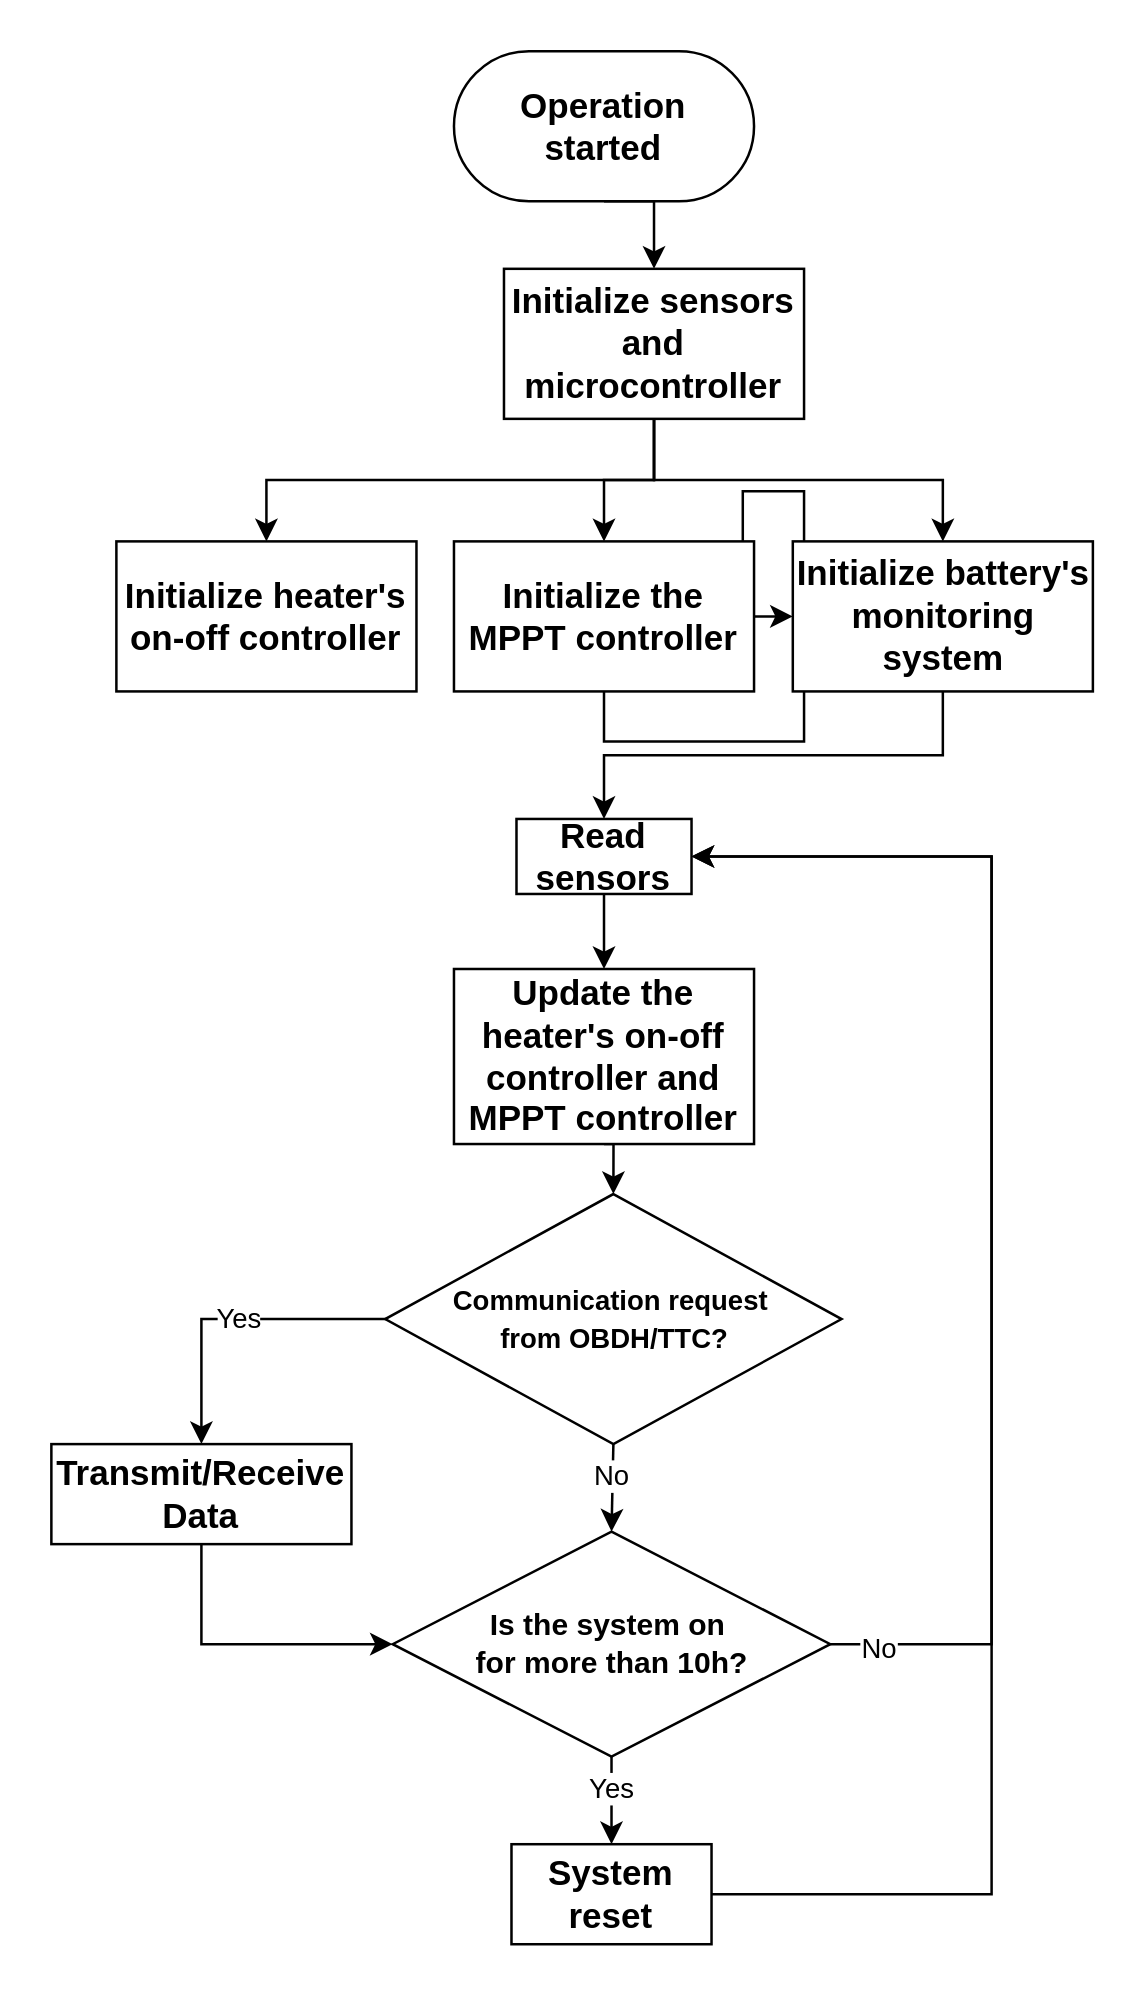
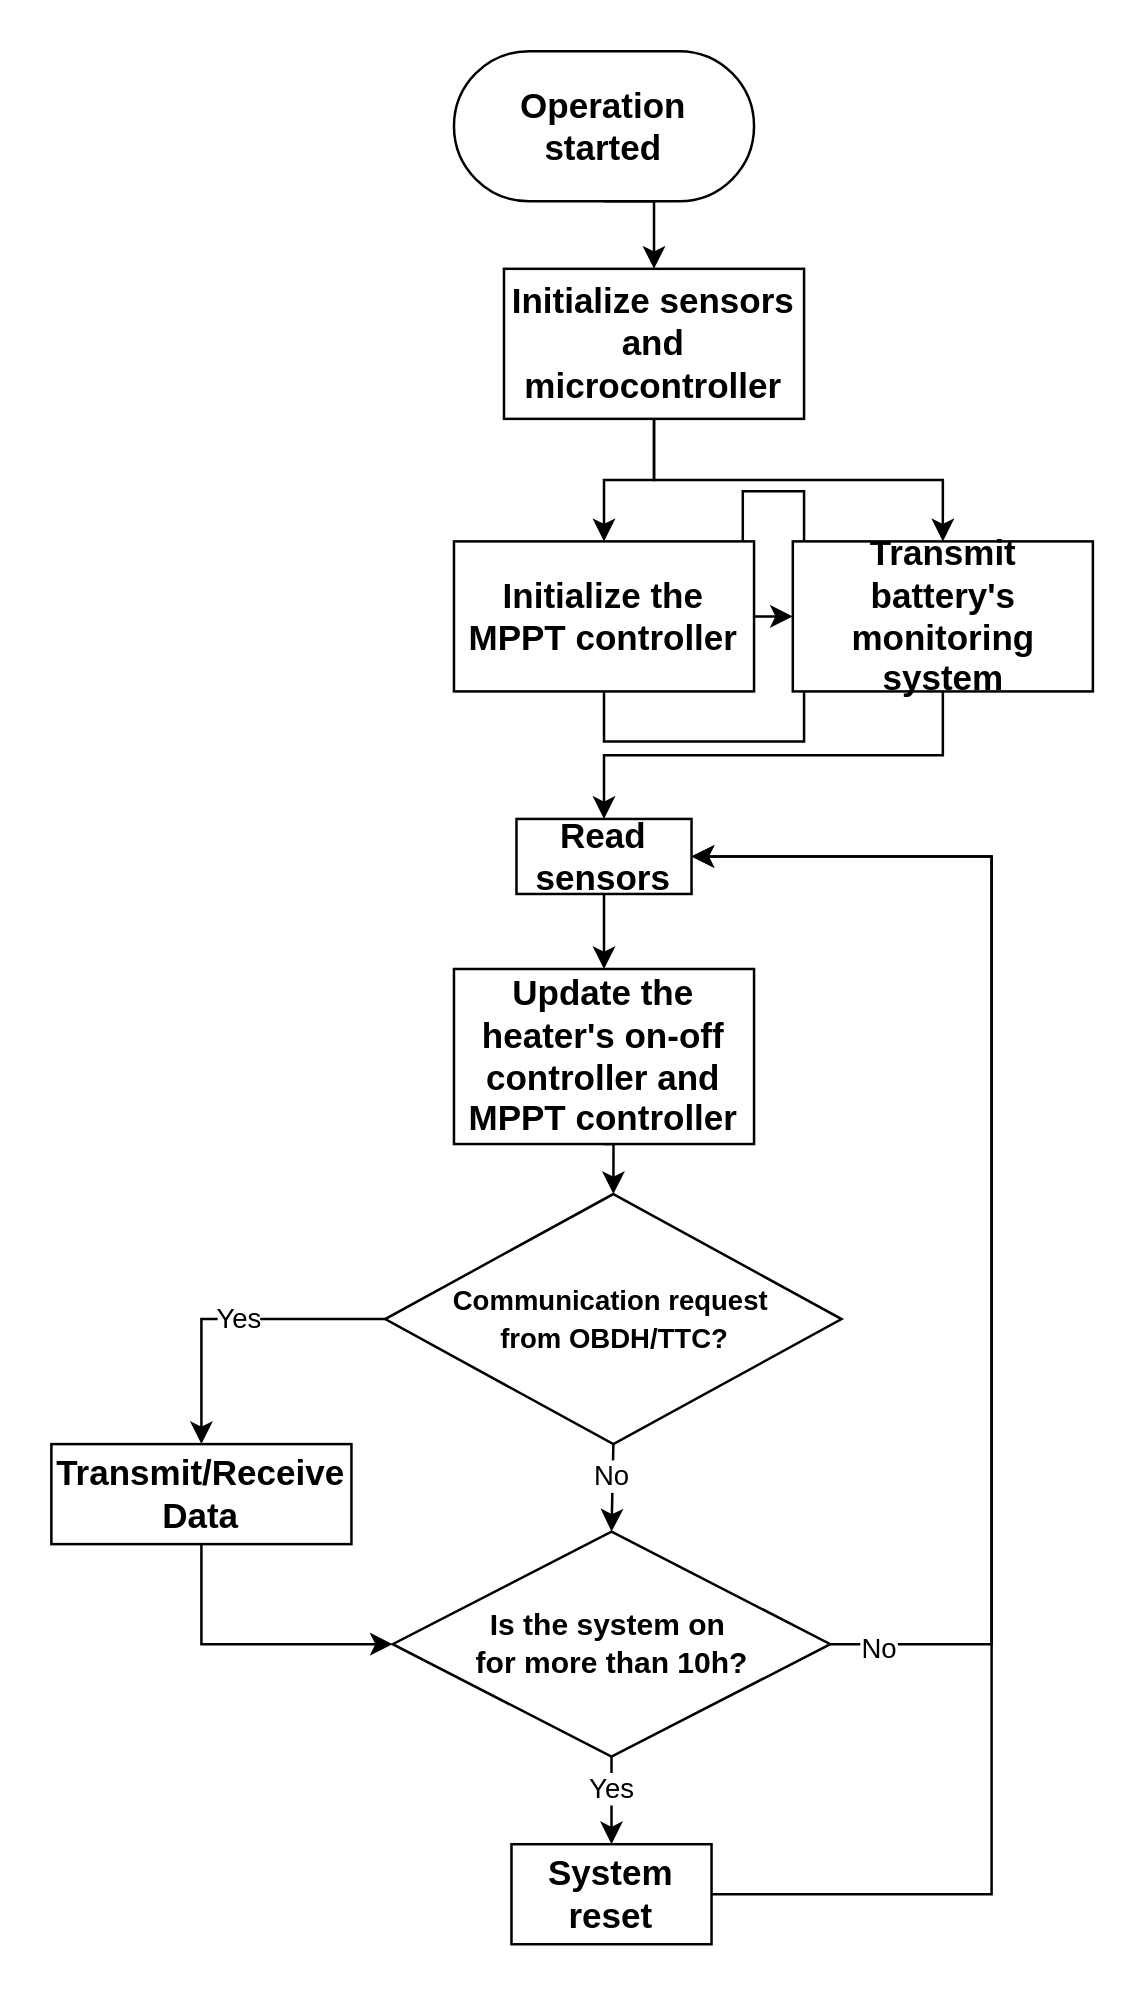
(410, 480) -> none
(266, 616) -> none
(944, 616) -> (944, 616)
